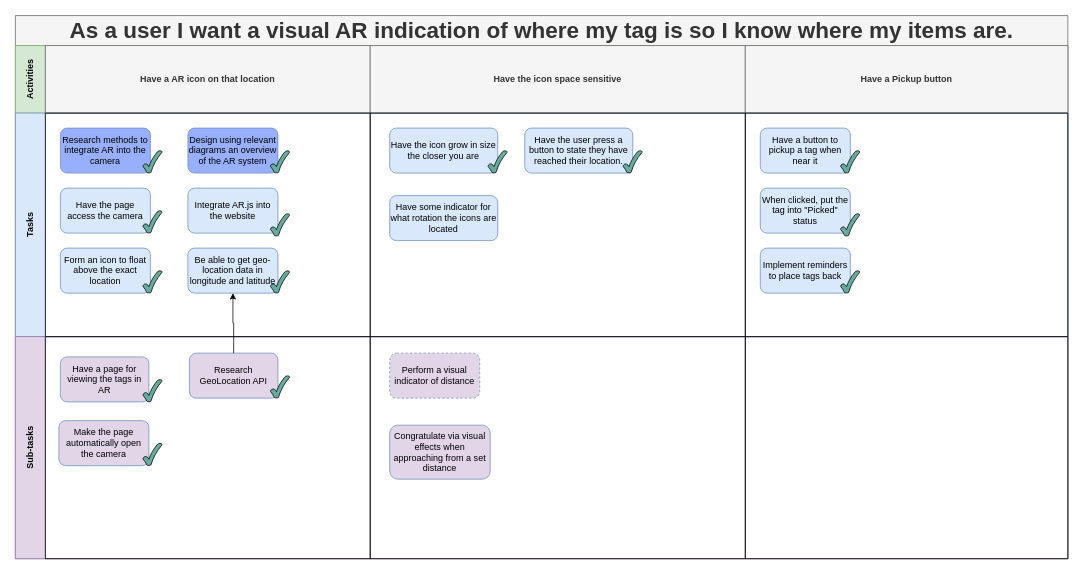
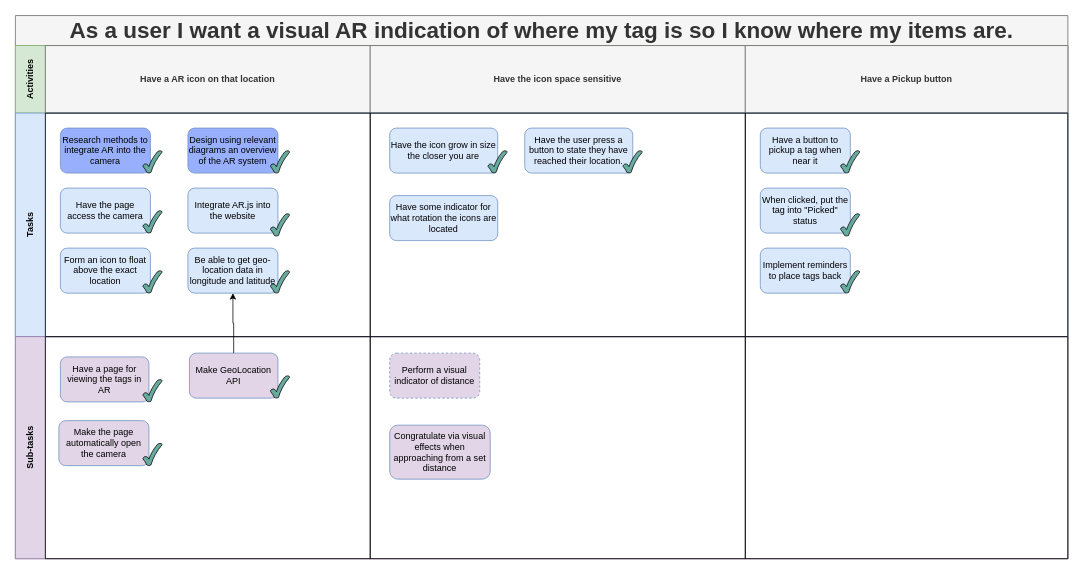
(234, 375) -> (234, 375)
